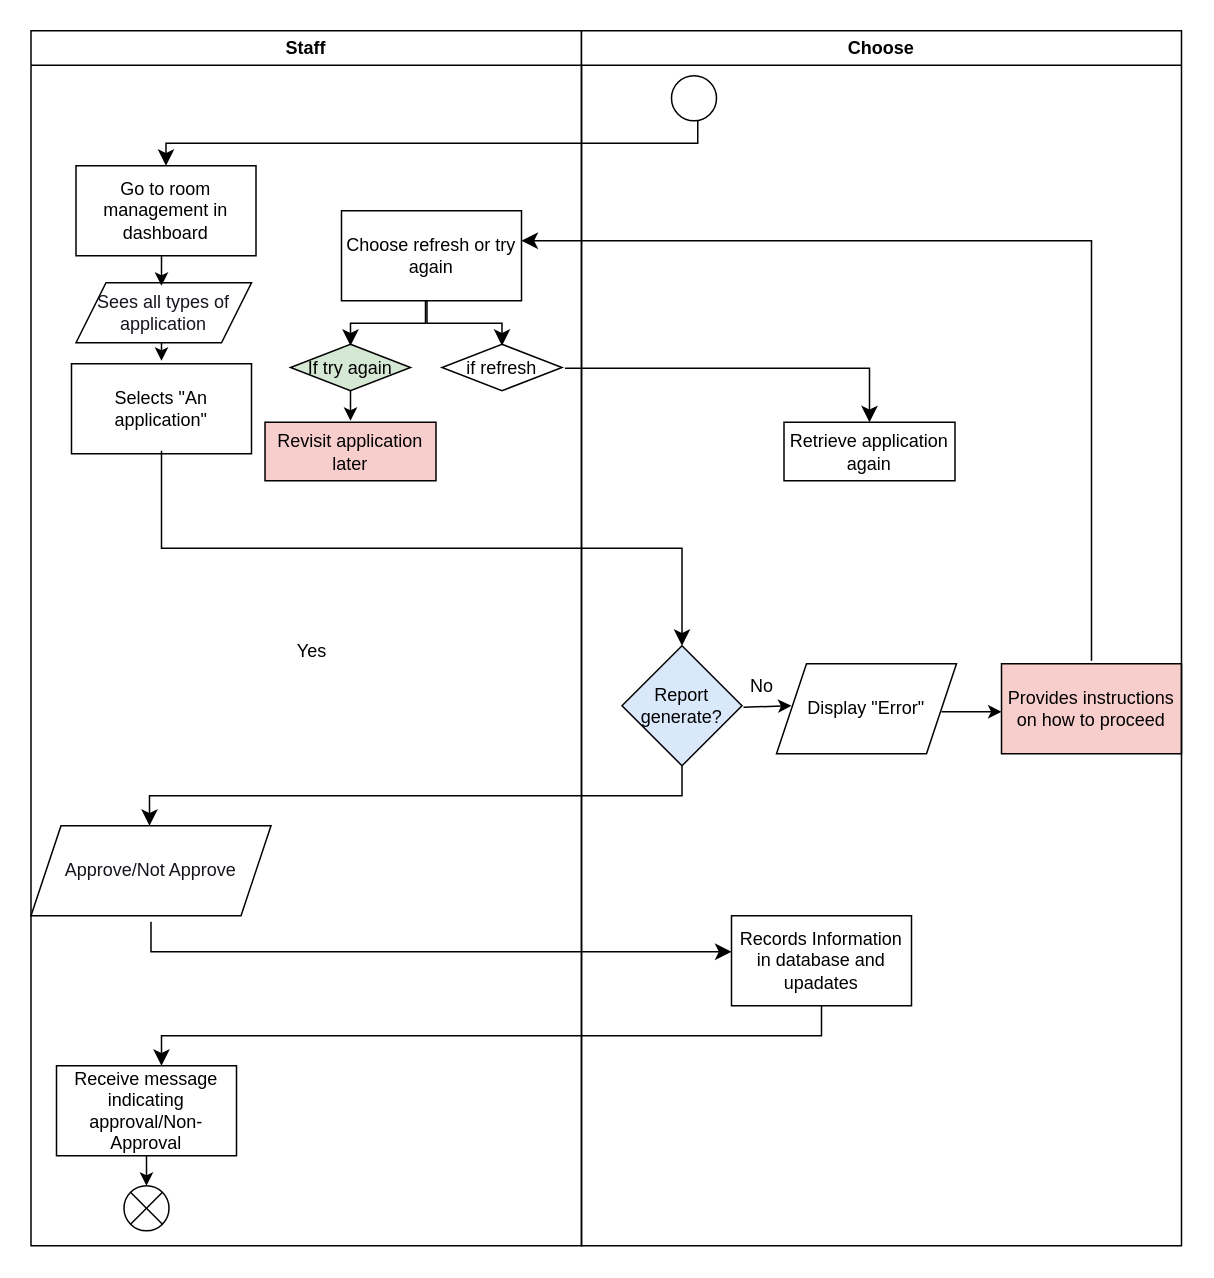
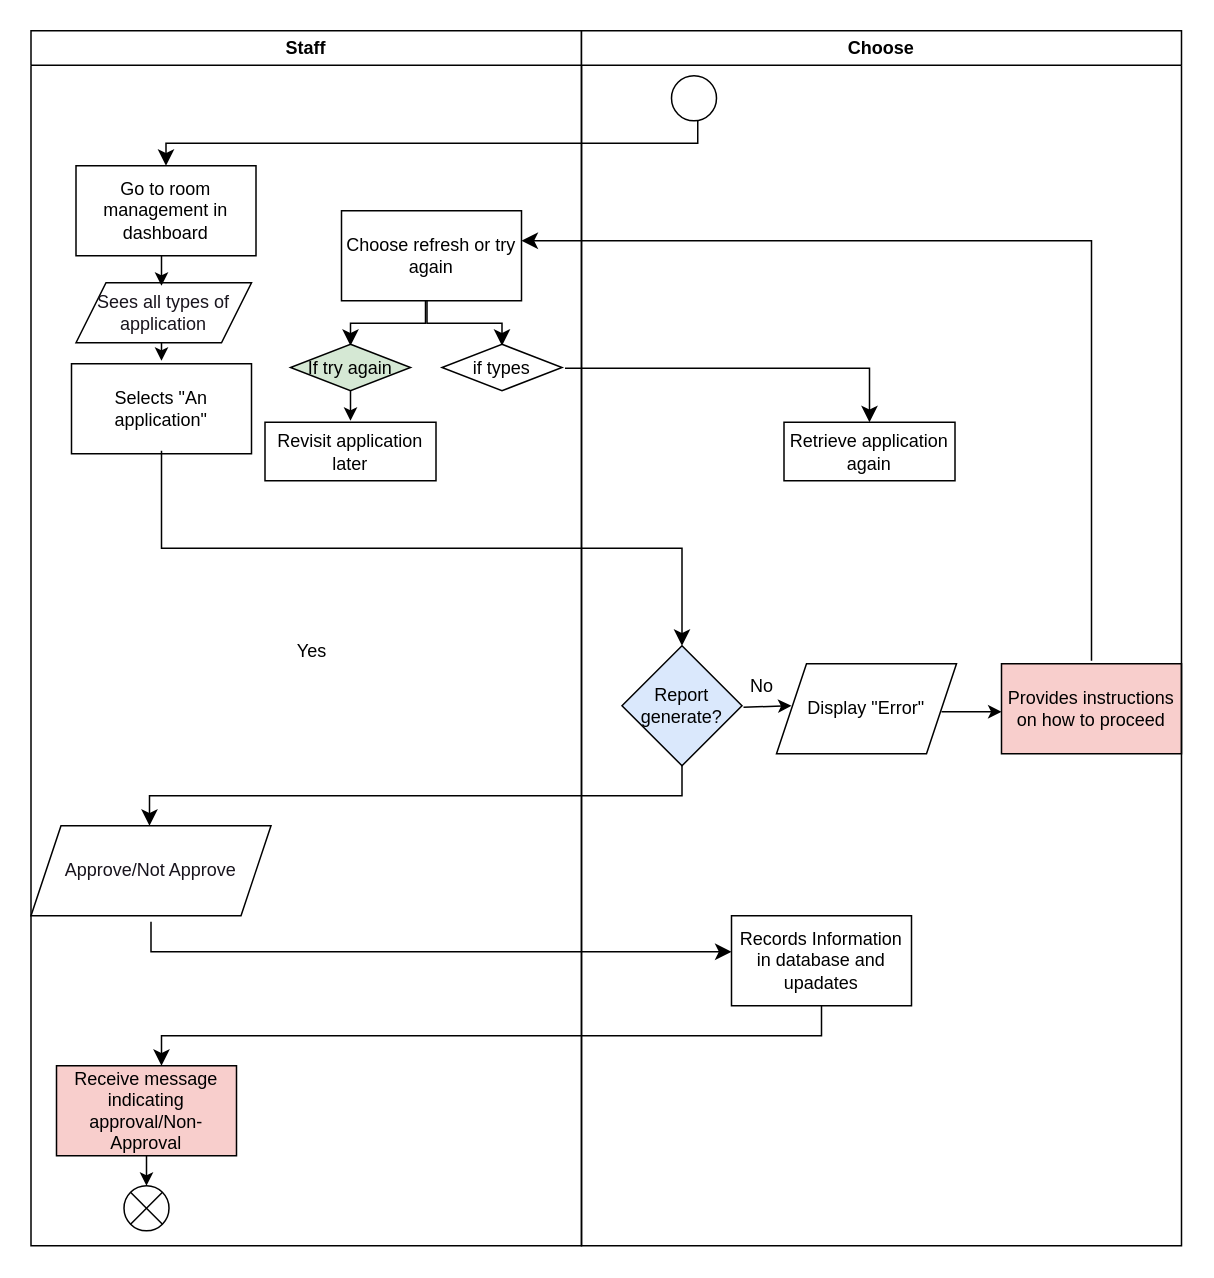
(502, 368) -> (502, 368)
(350, 452) -> (350, 452)
(146, 1111) -> (146, 1111)
